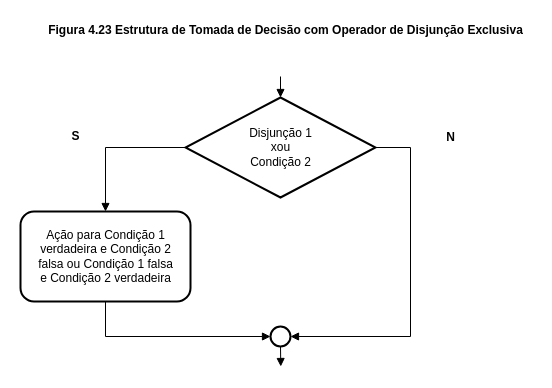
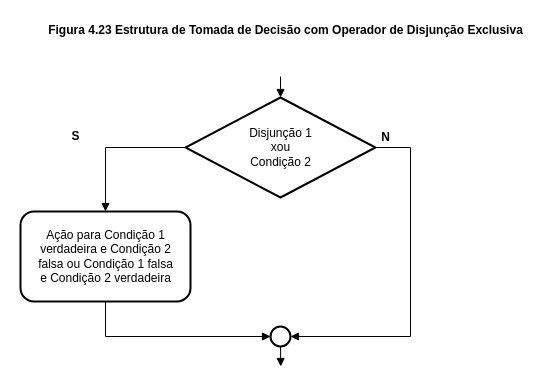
(451, 138) -> (386, 138)
